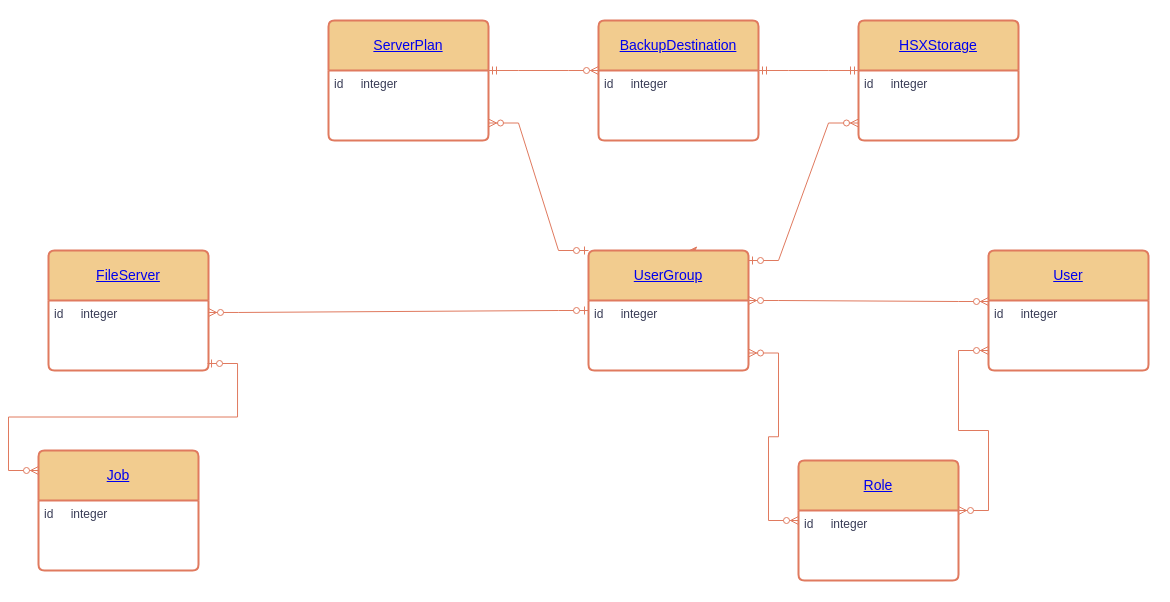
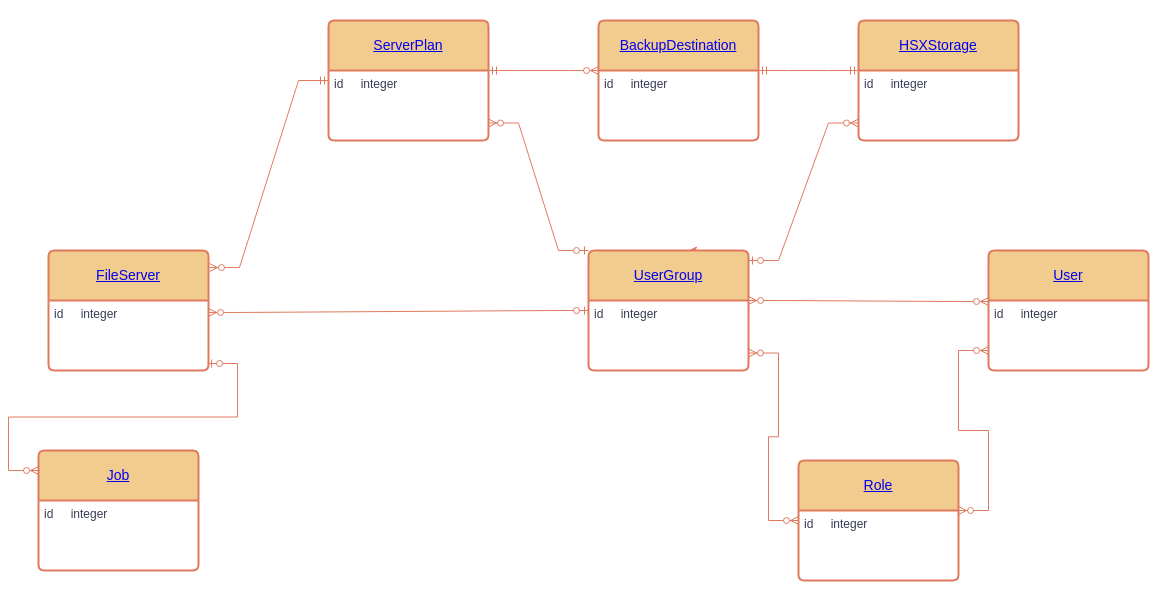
none -> (269, 175)
